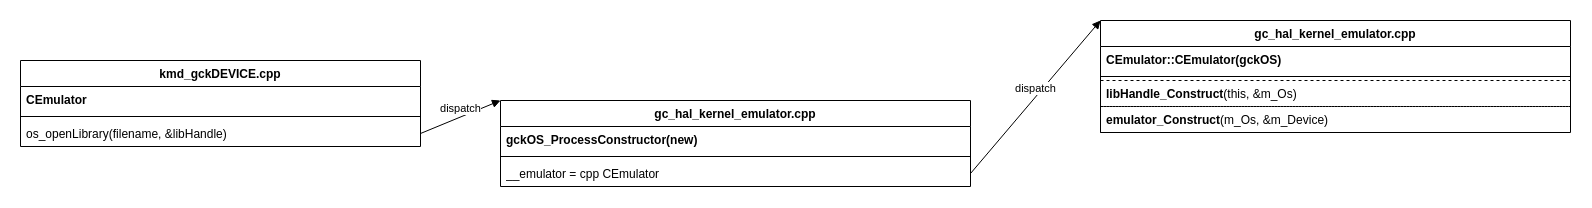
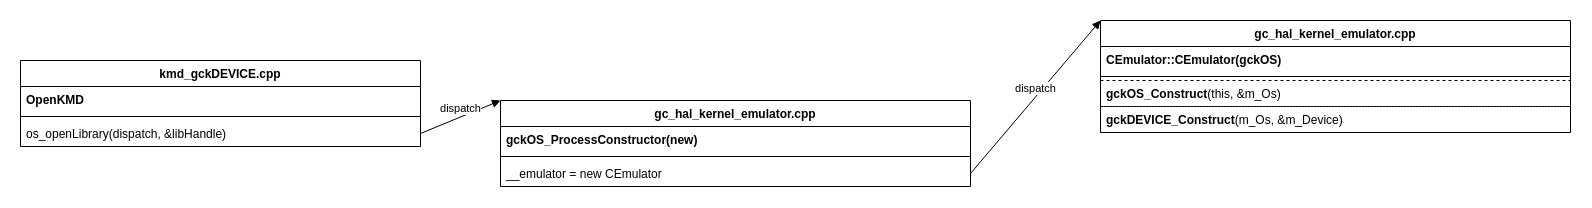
(1205, 95) -> (1196, 95)
(55, 101) -> (50, 101)
(1218, 121) -> (1223, 121)
(135, 135) -> (137, 135)
(586, 175) -> (586, 175)
